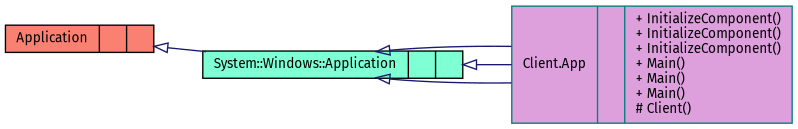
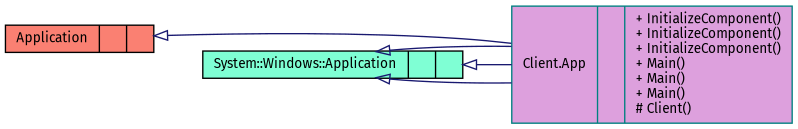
(187, 50) -> (340, 34)
